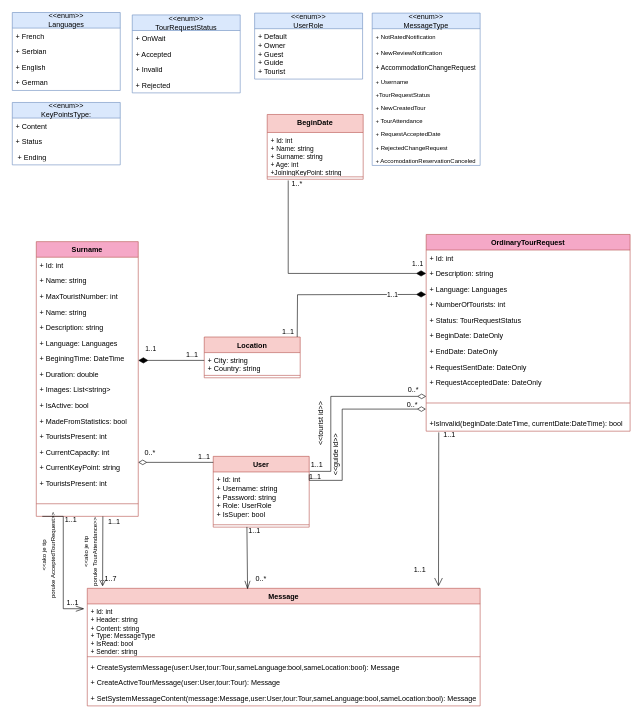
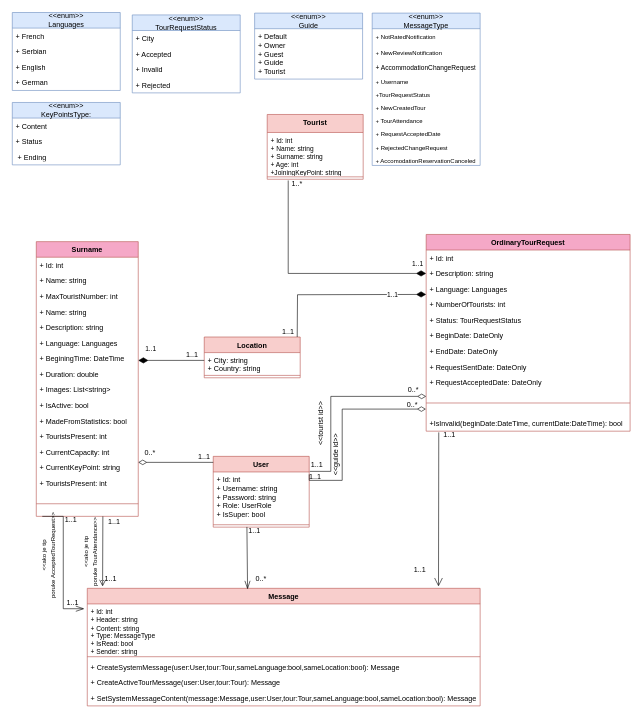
(309, 21) -> (309, 21)
(150, 39) -> (146, 39)
(315, 123) -> (315, 123)
(109, 579) -> (109, 579)
